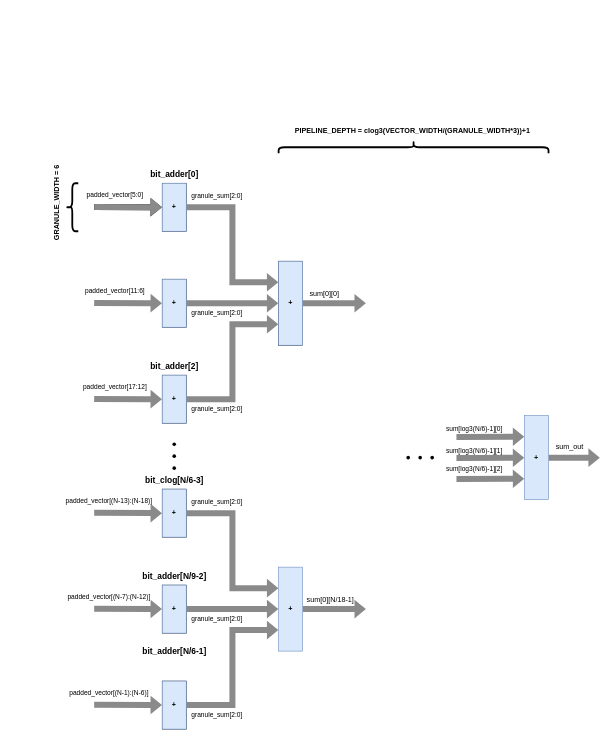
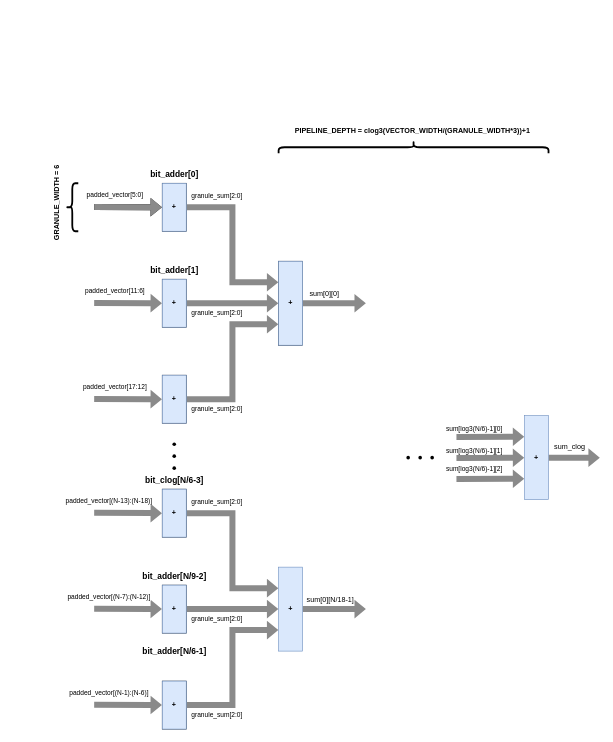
none -> (174, 270)
(174, 366) -> none
(570, 447) -> (570, 447)
